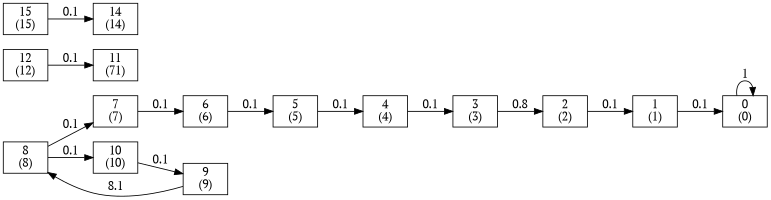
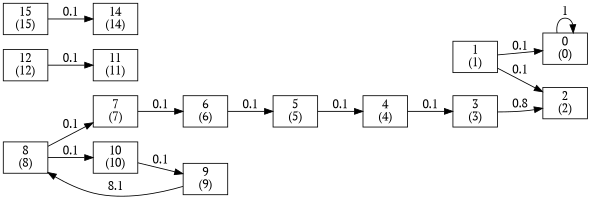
(116, 65) -> (116, 65)
(606, 111) -> (516, 78)
